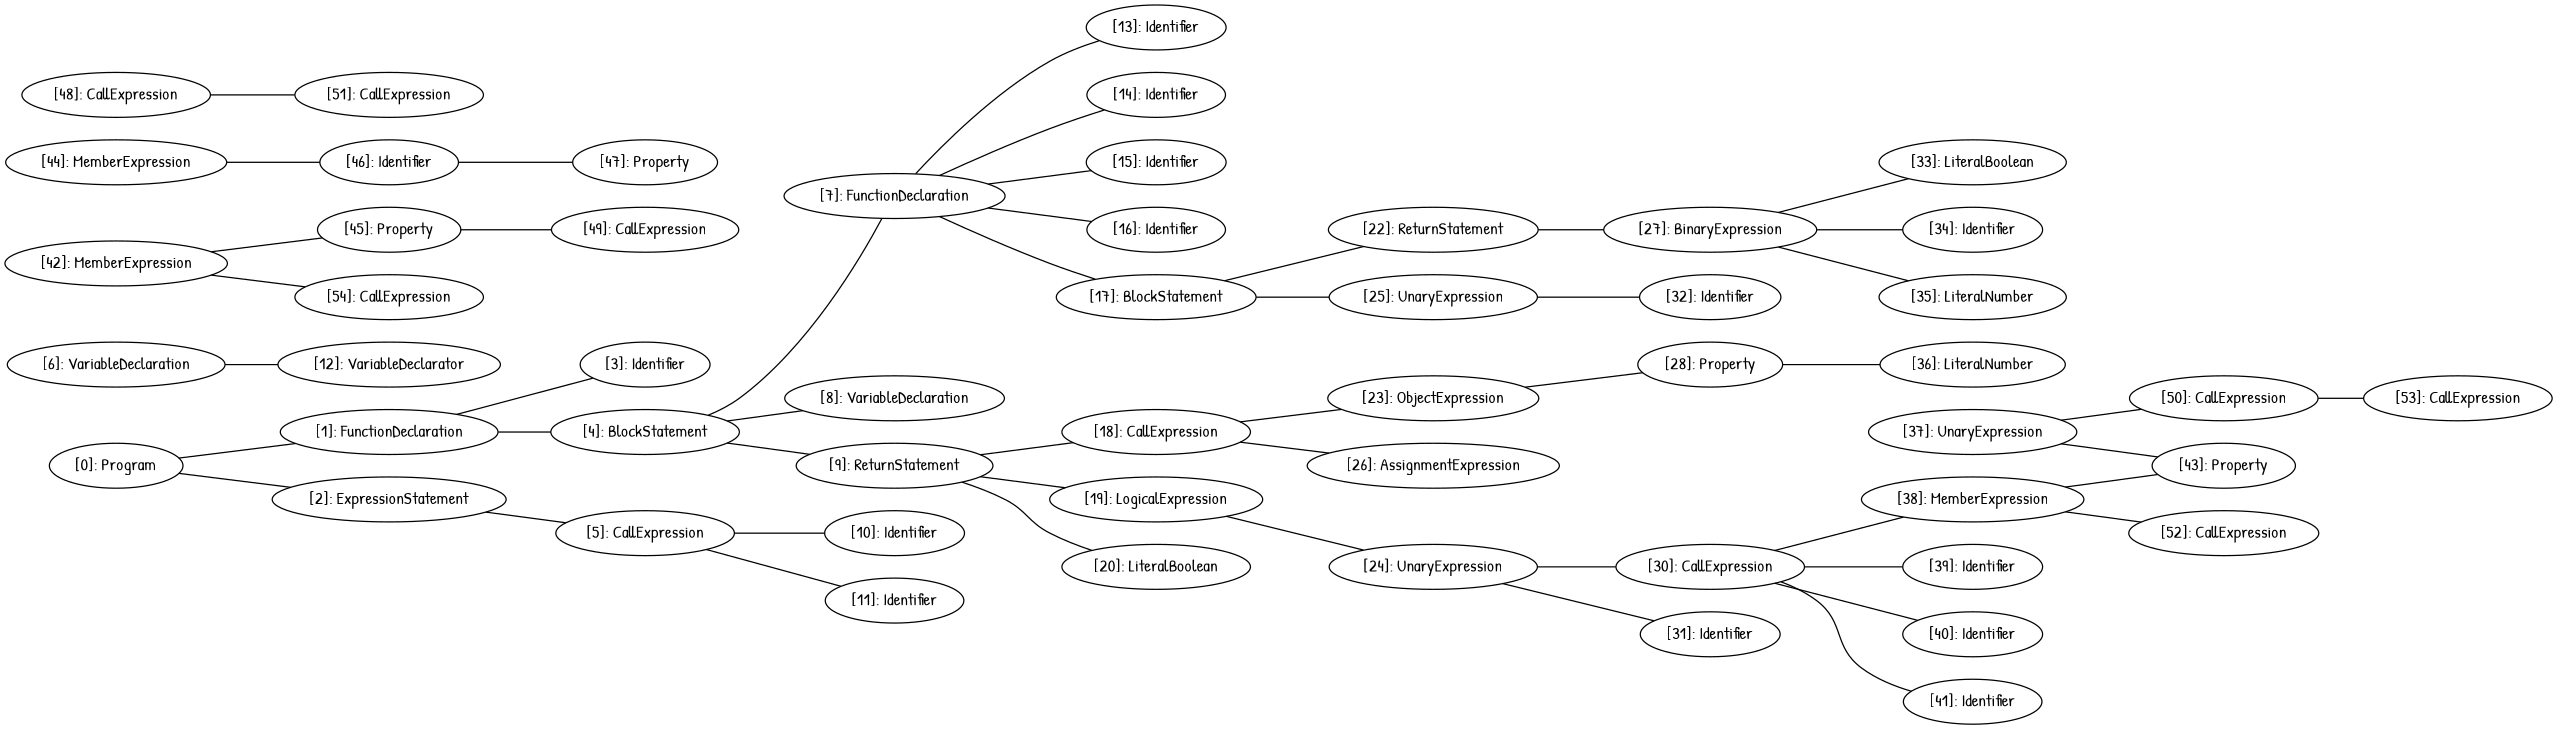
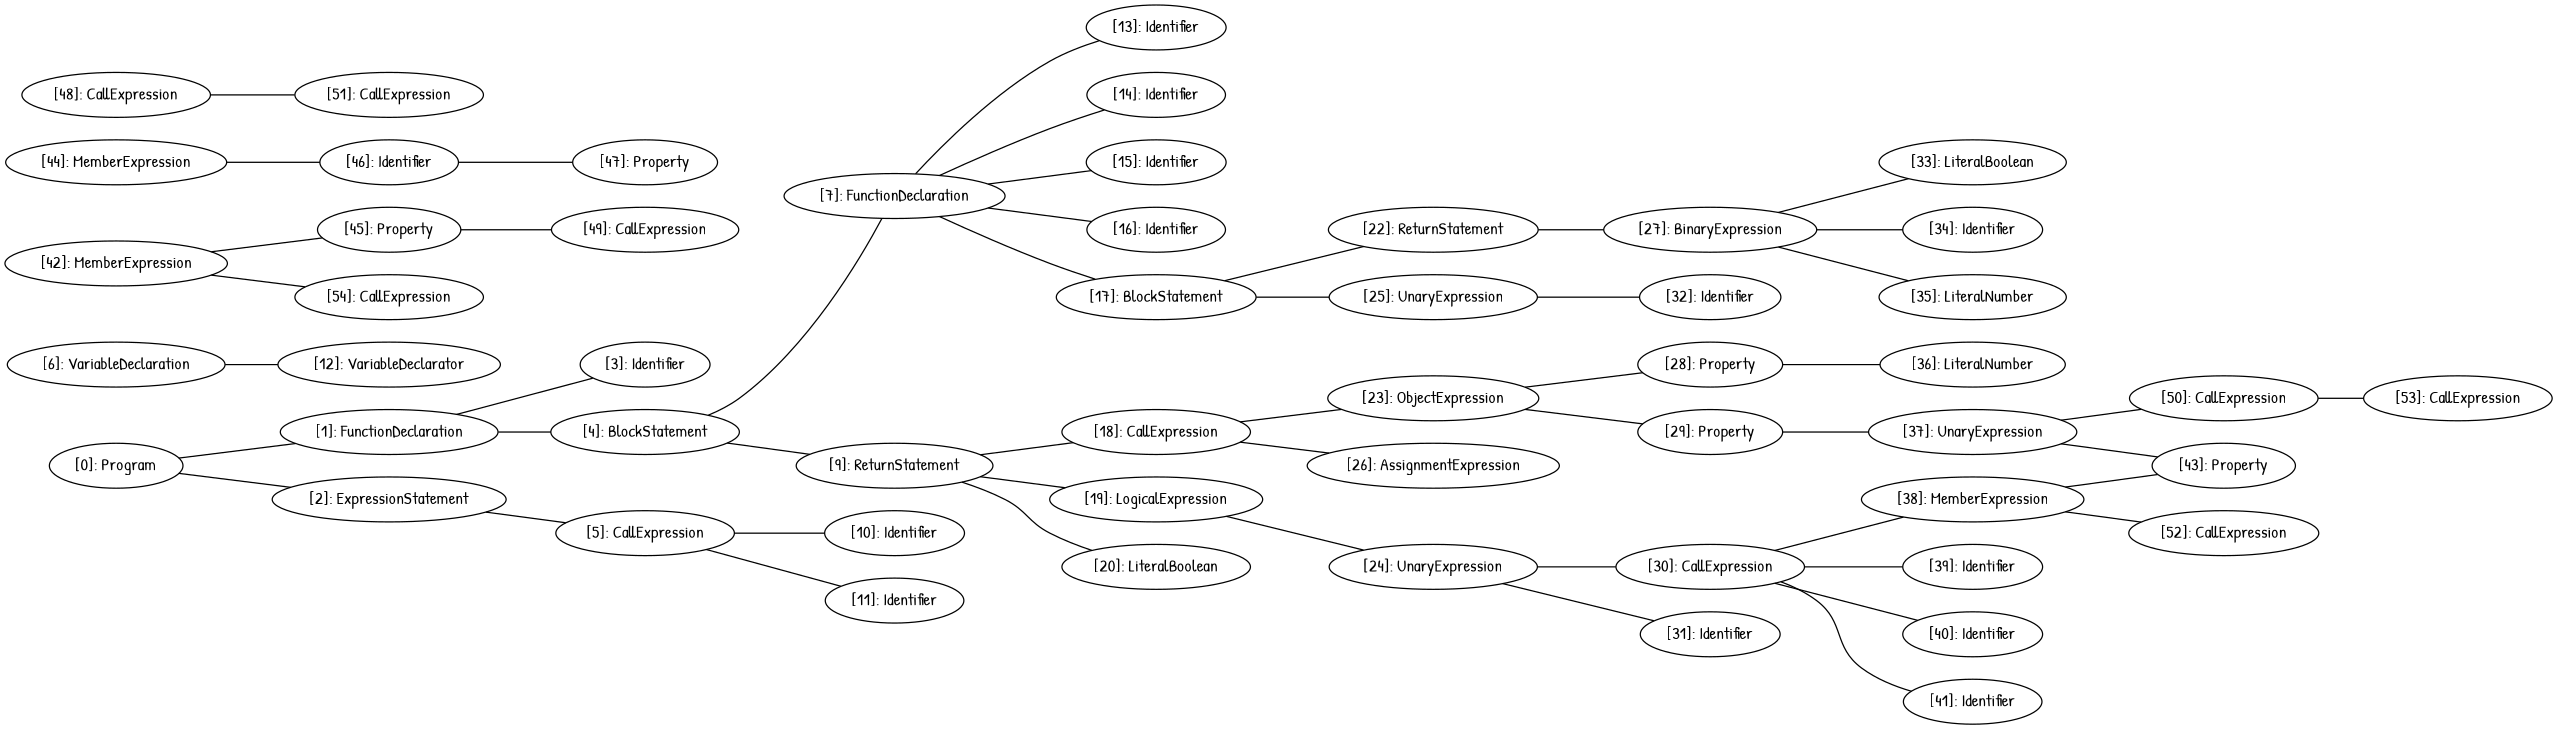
(895, 398) -> none
none -> (1710, 432)
